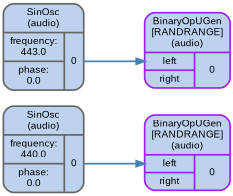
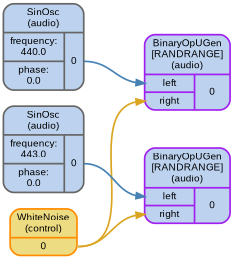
none -> (44, 232)
